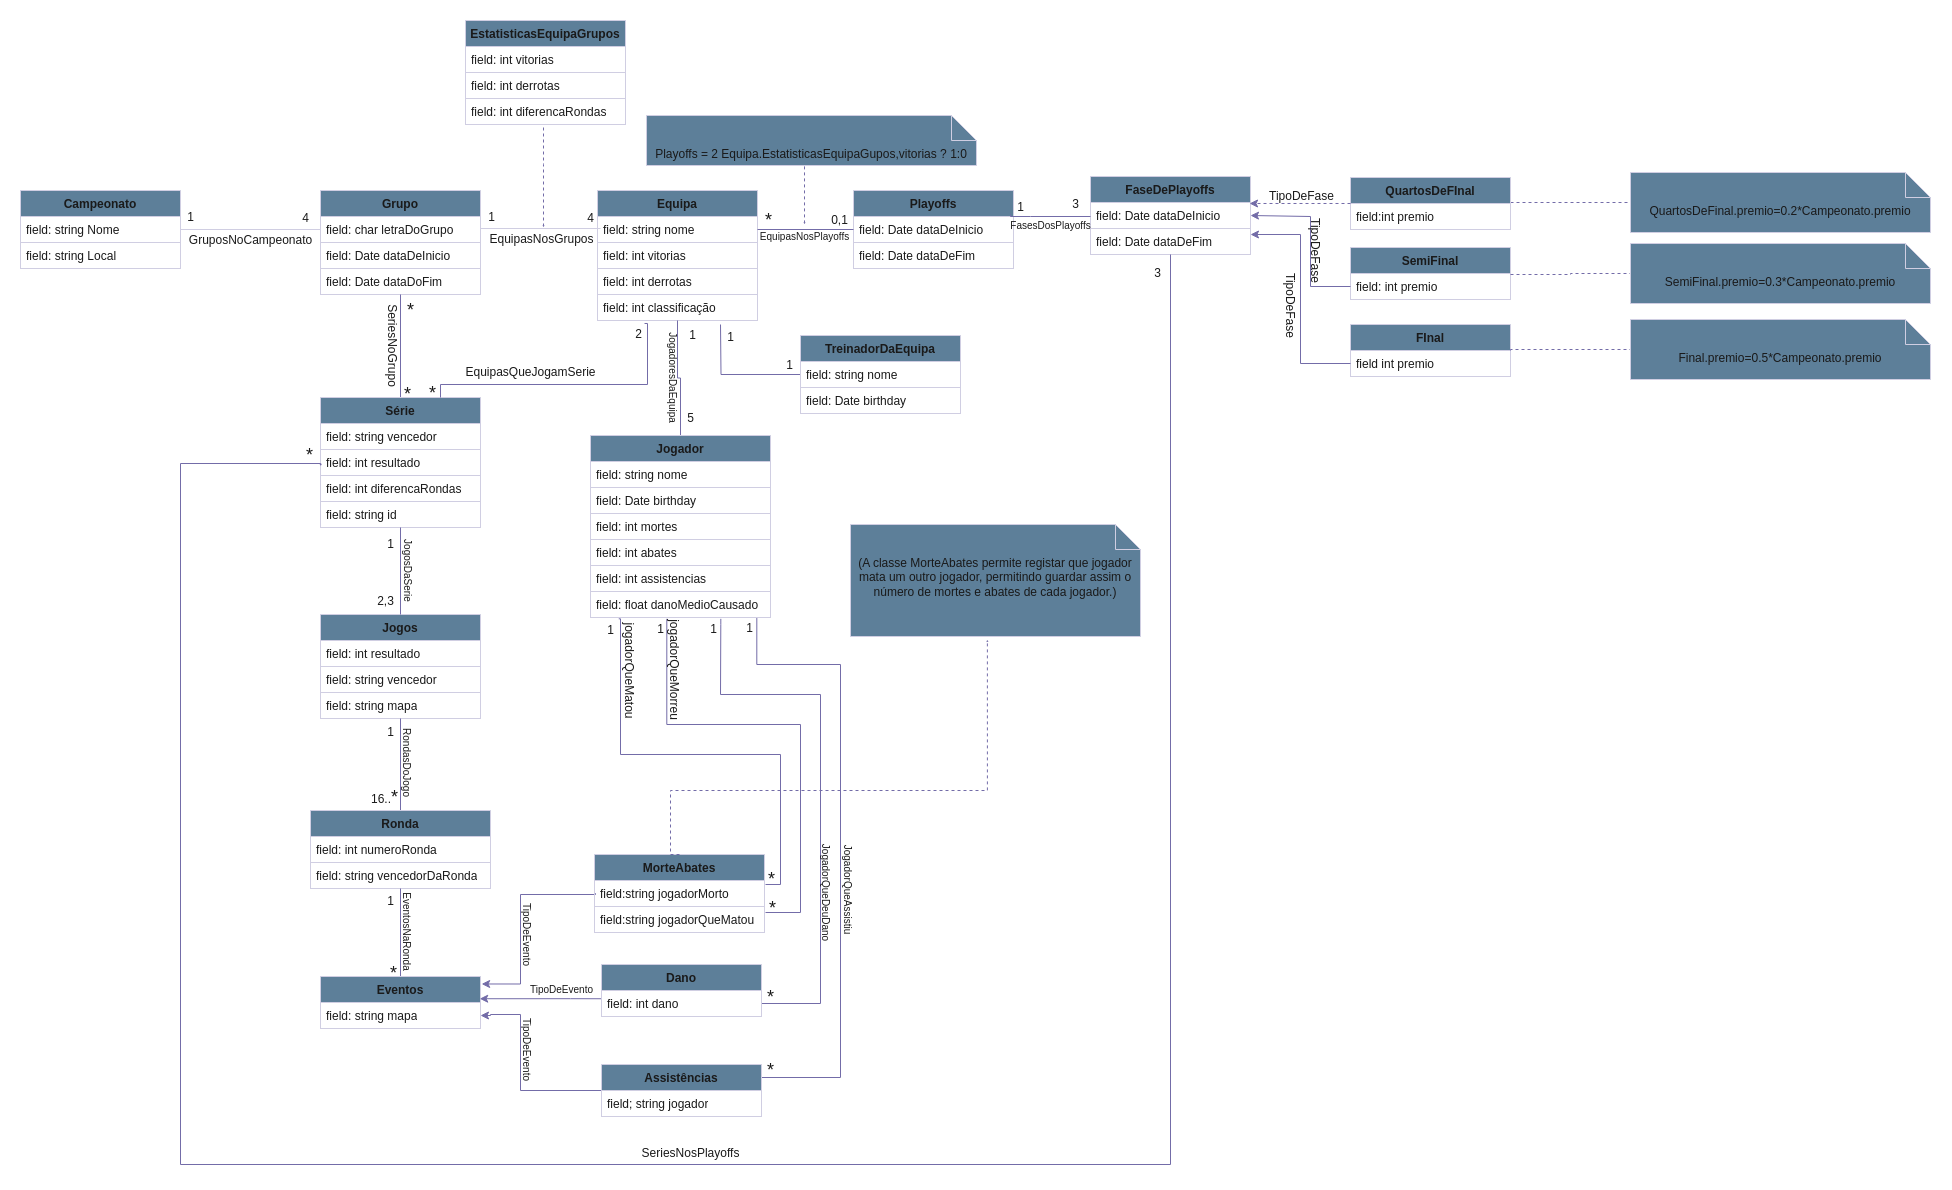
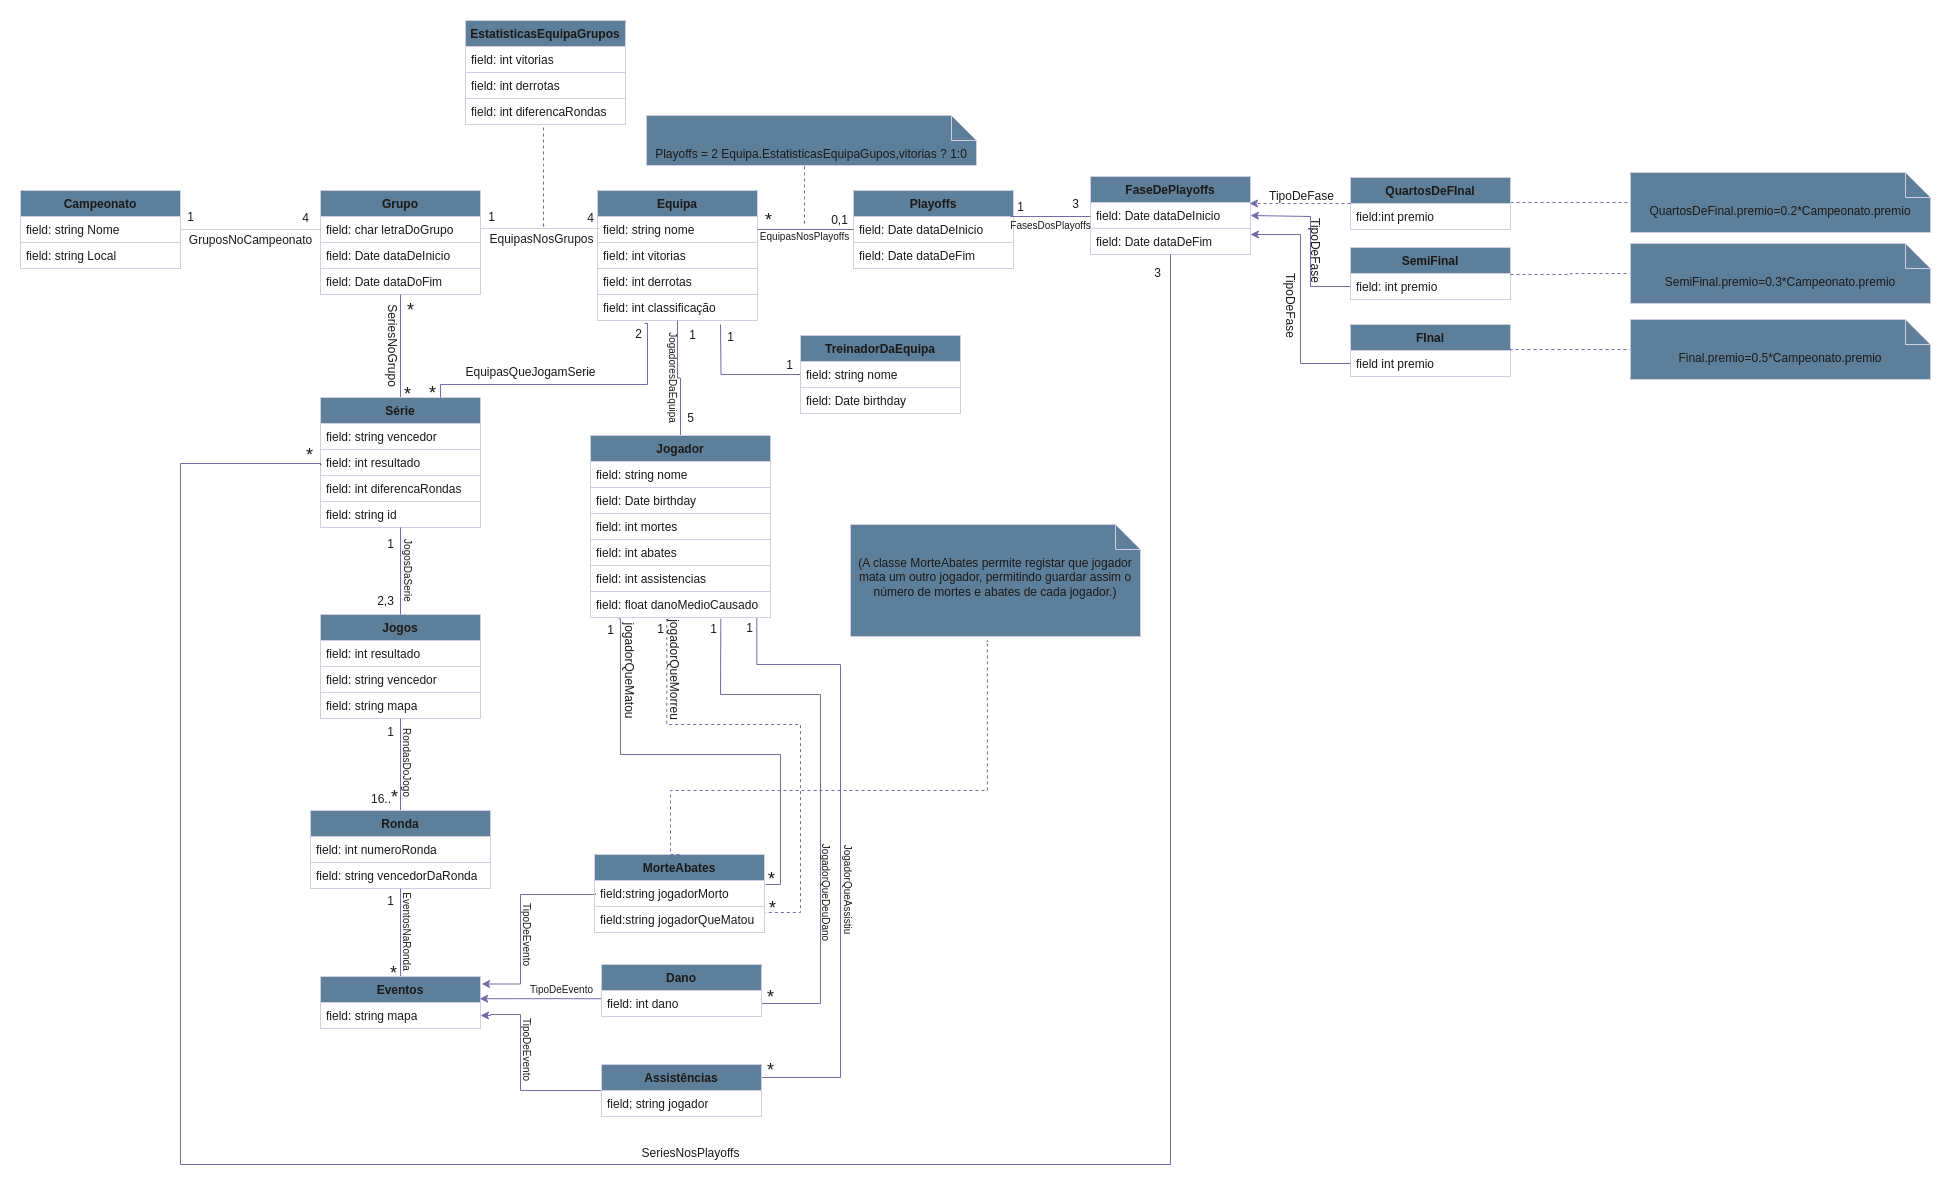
(792, 725) -> (792, 725)
